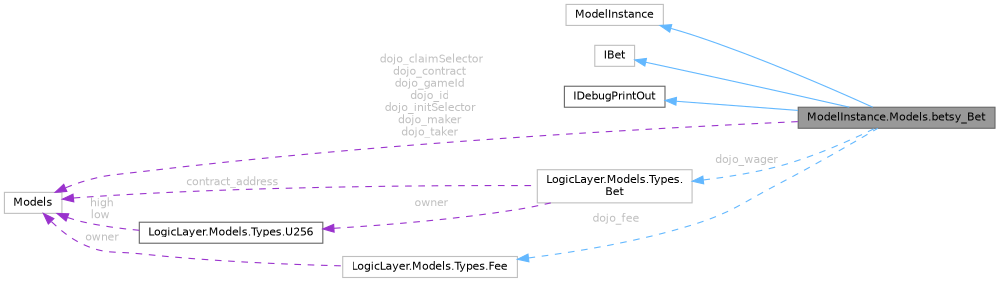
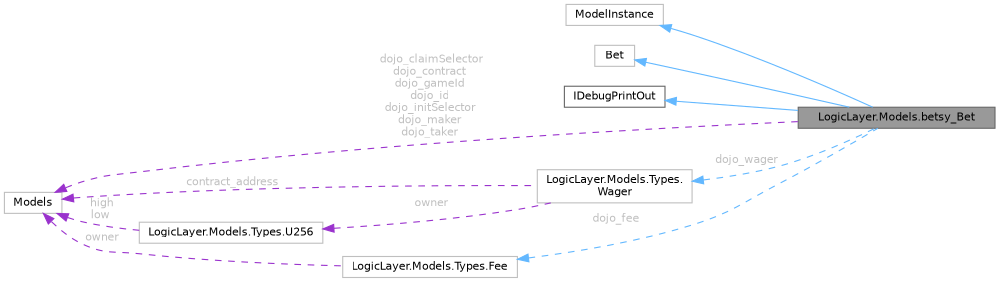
(615, 56) -> (615, 56)
(897, 118) -> (897, 118)
(615, 186) -> (615, 186)
(231, 233) -> (231, 233)
